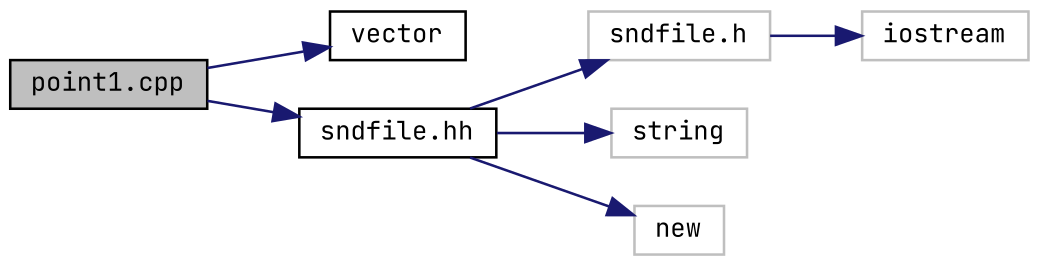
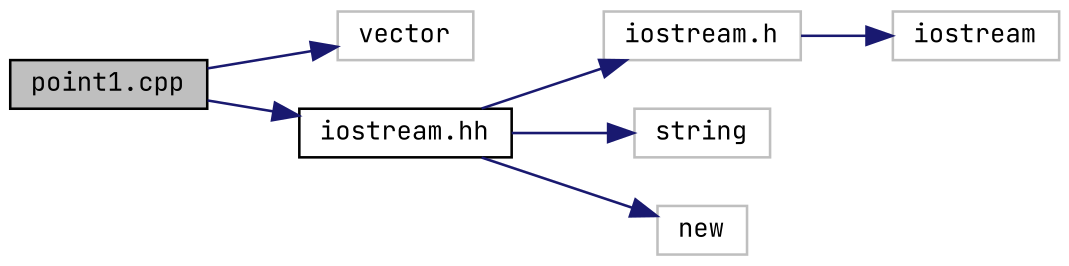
(398, 36) -> (405, 36)
(679, 36) -> (702, 36)
(398, 133) -> (405, 133)
